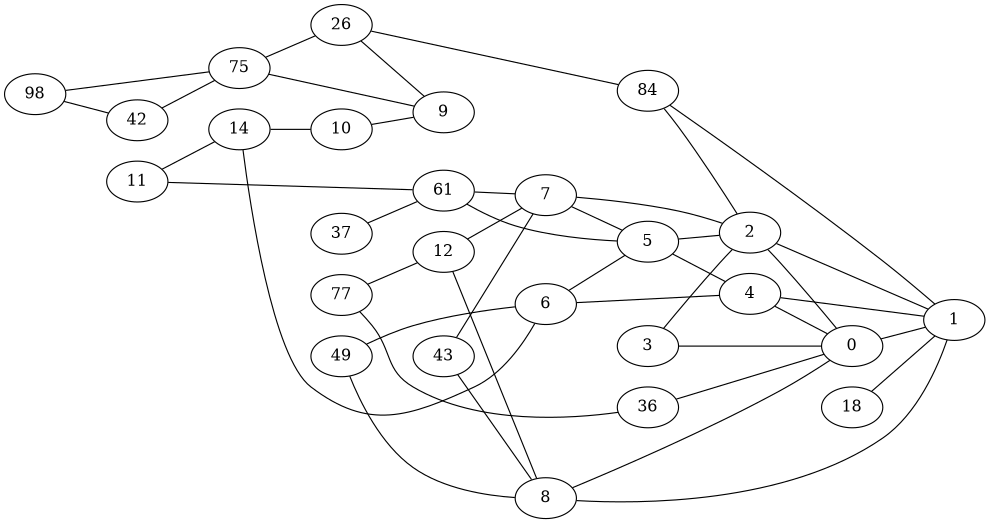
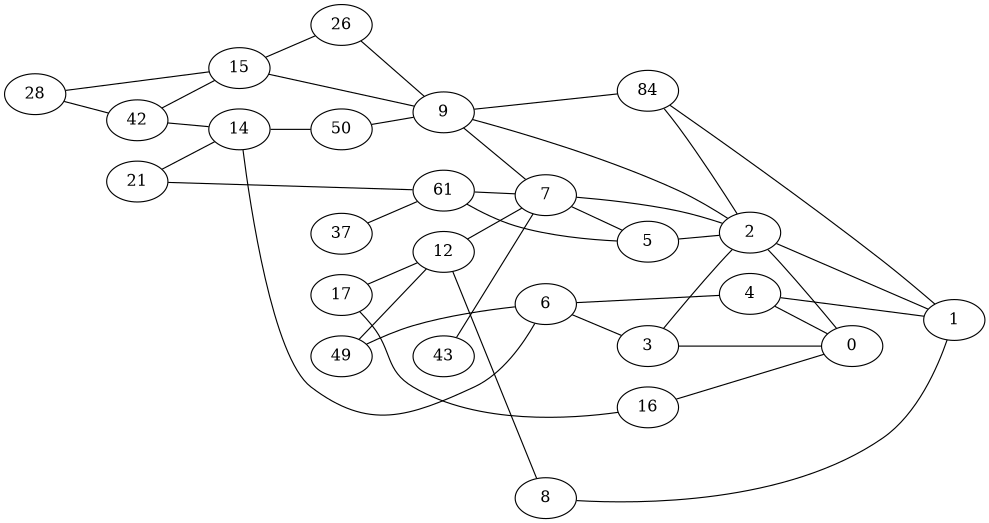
(495, 58) -> (546, 102)
(239, 68) -> (239, 68)
(35, 94) -> (35, 94)
none -> (188, 125)
(342, 129) -> (342, 129)
none -> (495, 154)
none -> (604, 160)
(137, 182) -> (137, 182)
(699, 268) -> none
(597, 273) -> (597, 325)
(342, 295) -> (342, 295)
(903, 333) -> none
(648, 407) -> (648, 407)
(852, 407) -> none
(495, 427) -> none
(704, 429) -> none
(411, 466) -> (393, 304)
